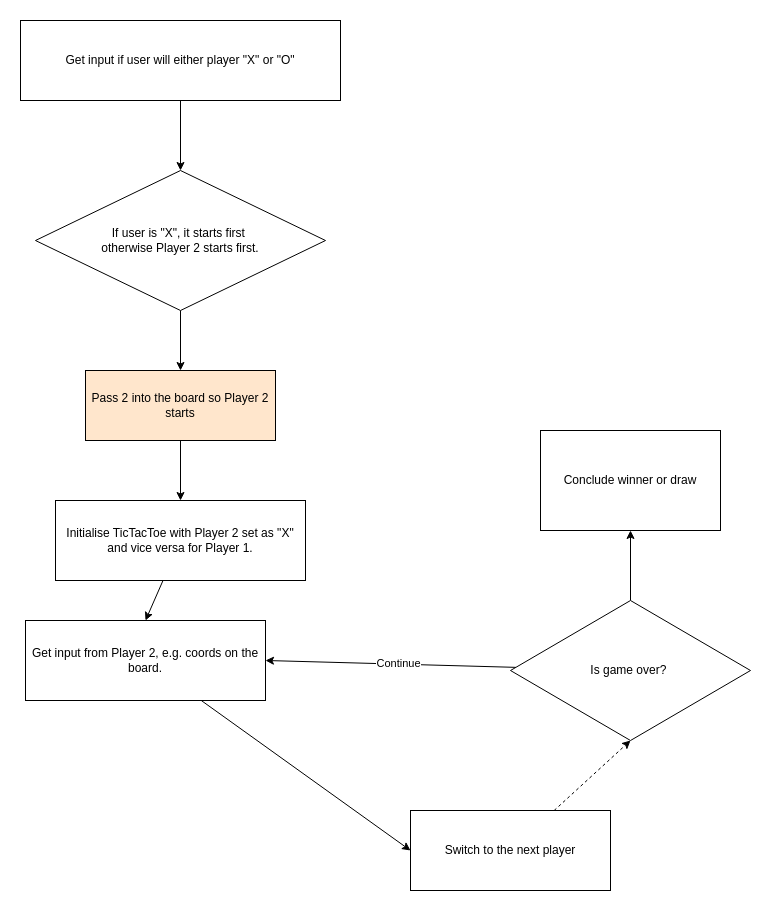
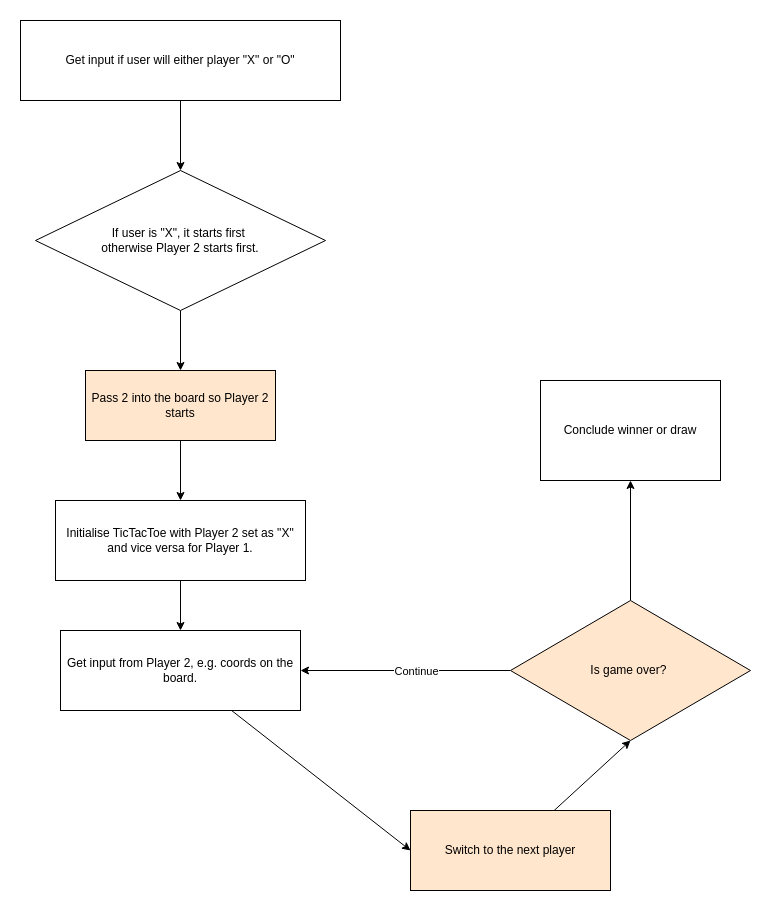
(631, 481) -> (631, 431)
(146, 661) -> (181, 671)
(631, 671) -> (631, 671)
(590, 778) -> (590, 778)
(511, 851) -> (511, 851)
